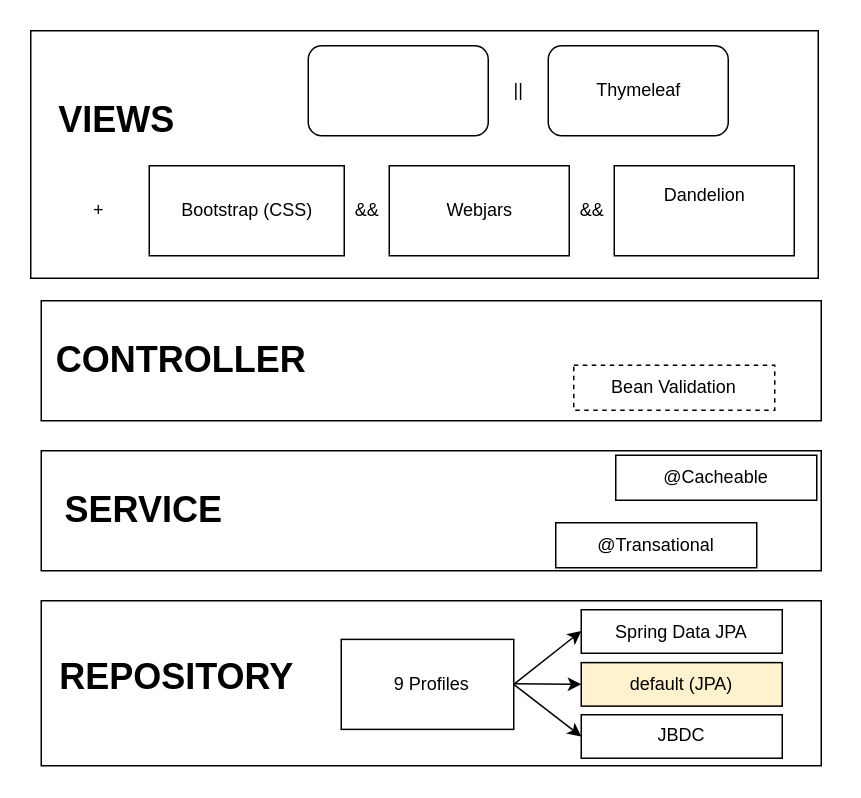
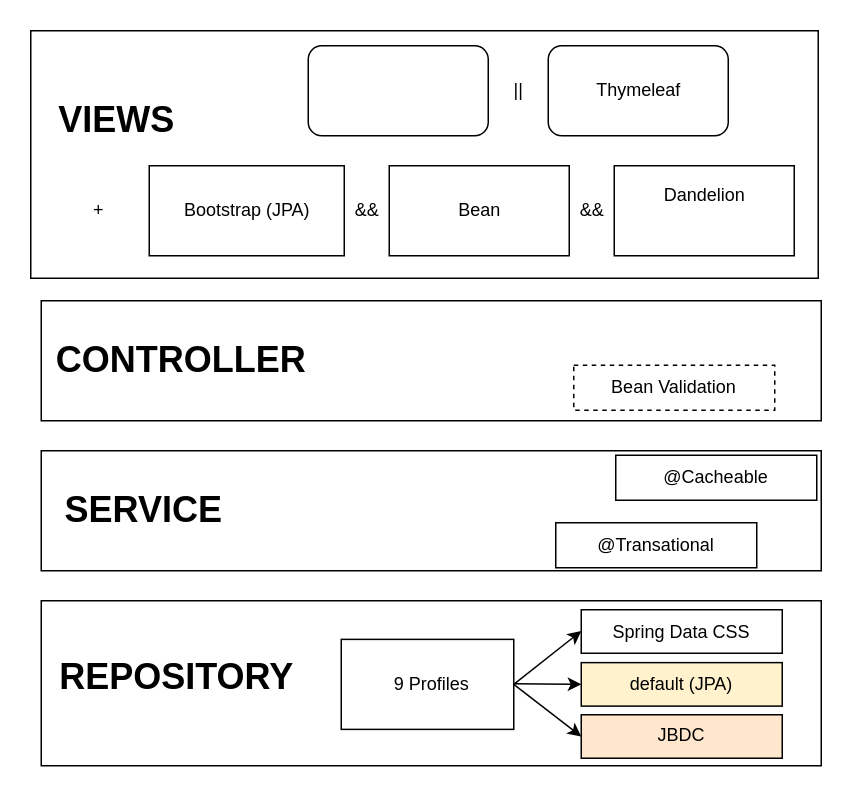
(248, 211) -> (248, 211)
(480, 211) -> (480, 211)
(682, 632) -> (682, 632)
(682, 736) -> (682, 736)
